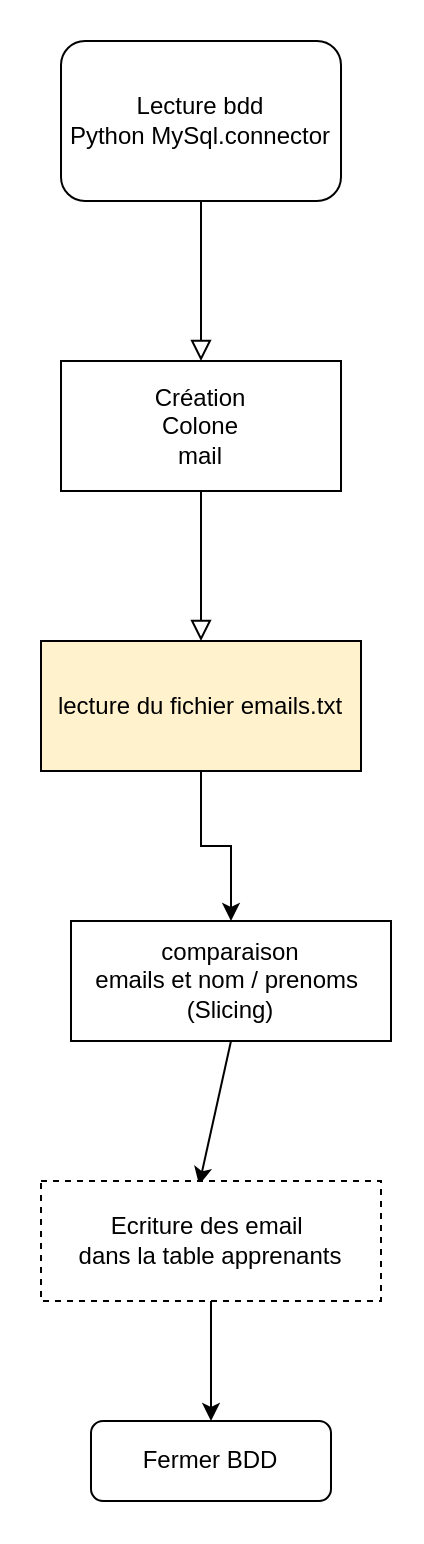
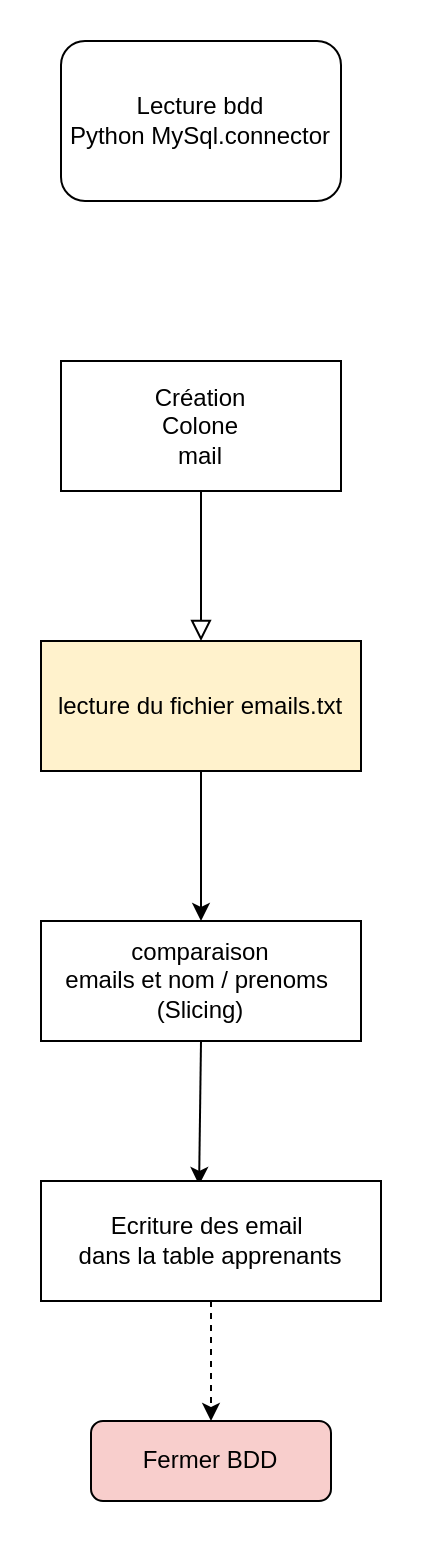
(201, 270) -> none
(231, 981) -> (201, 981)
(211, 1241) -> (211, 1241)
(211, 1354) -> (211, 1354)
(211, 1461) -> (211, 1461)
